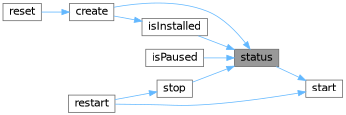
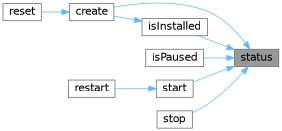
(287, 72) -> (210, 75)
(132, 96) -> none
